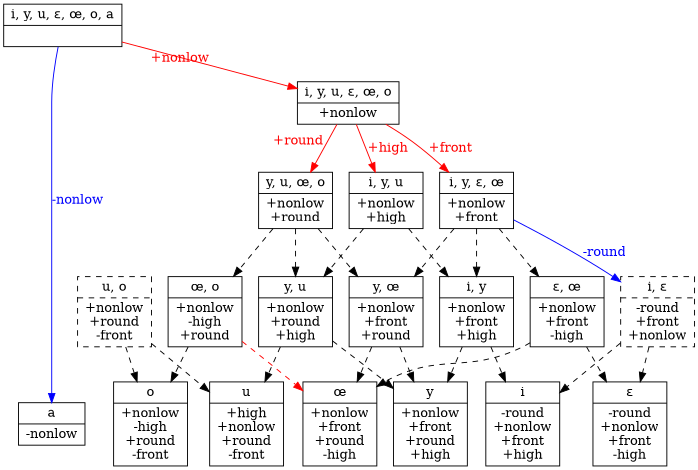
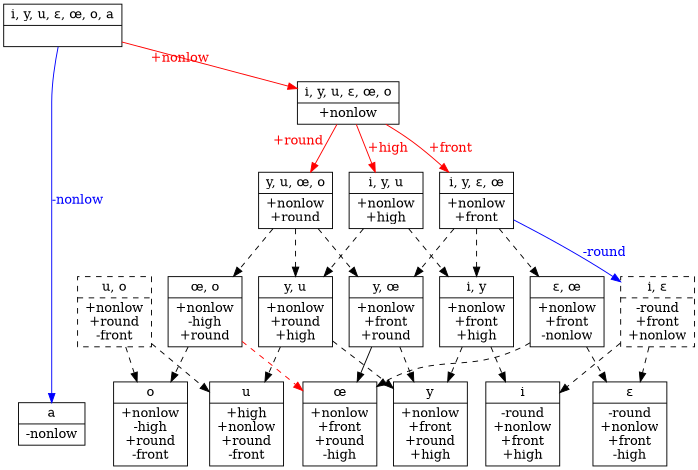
(567, 336) -> (567, 336)
(367, 359) -> (367, 359)
